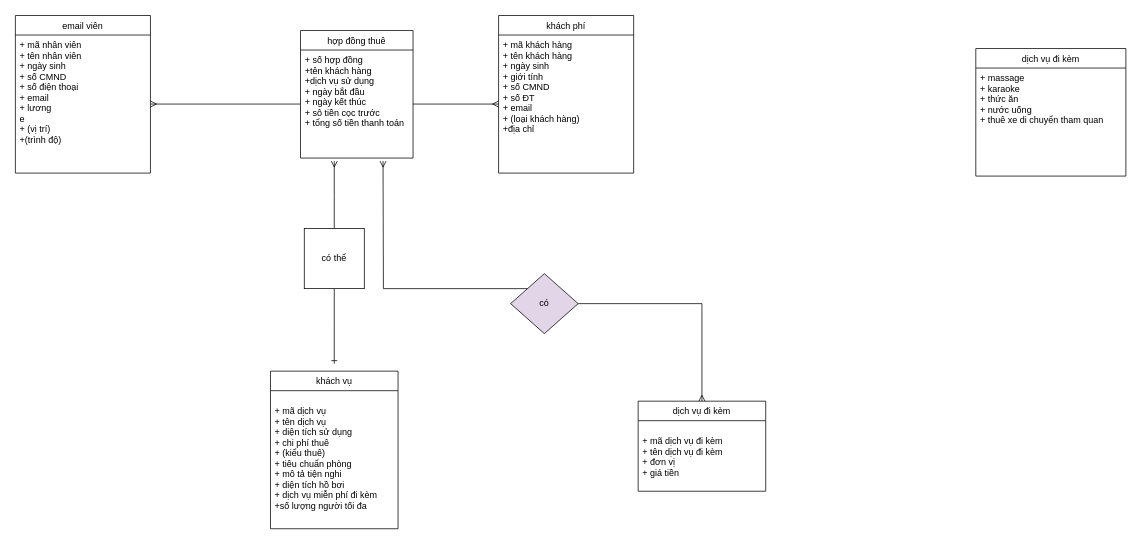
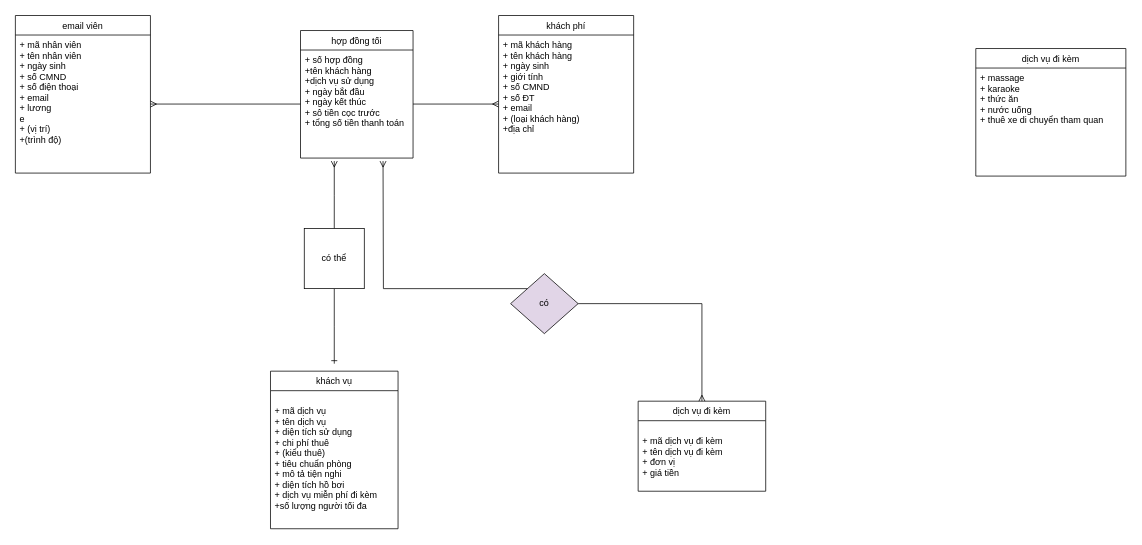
(356, 41) -> (356, 41)
